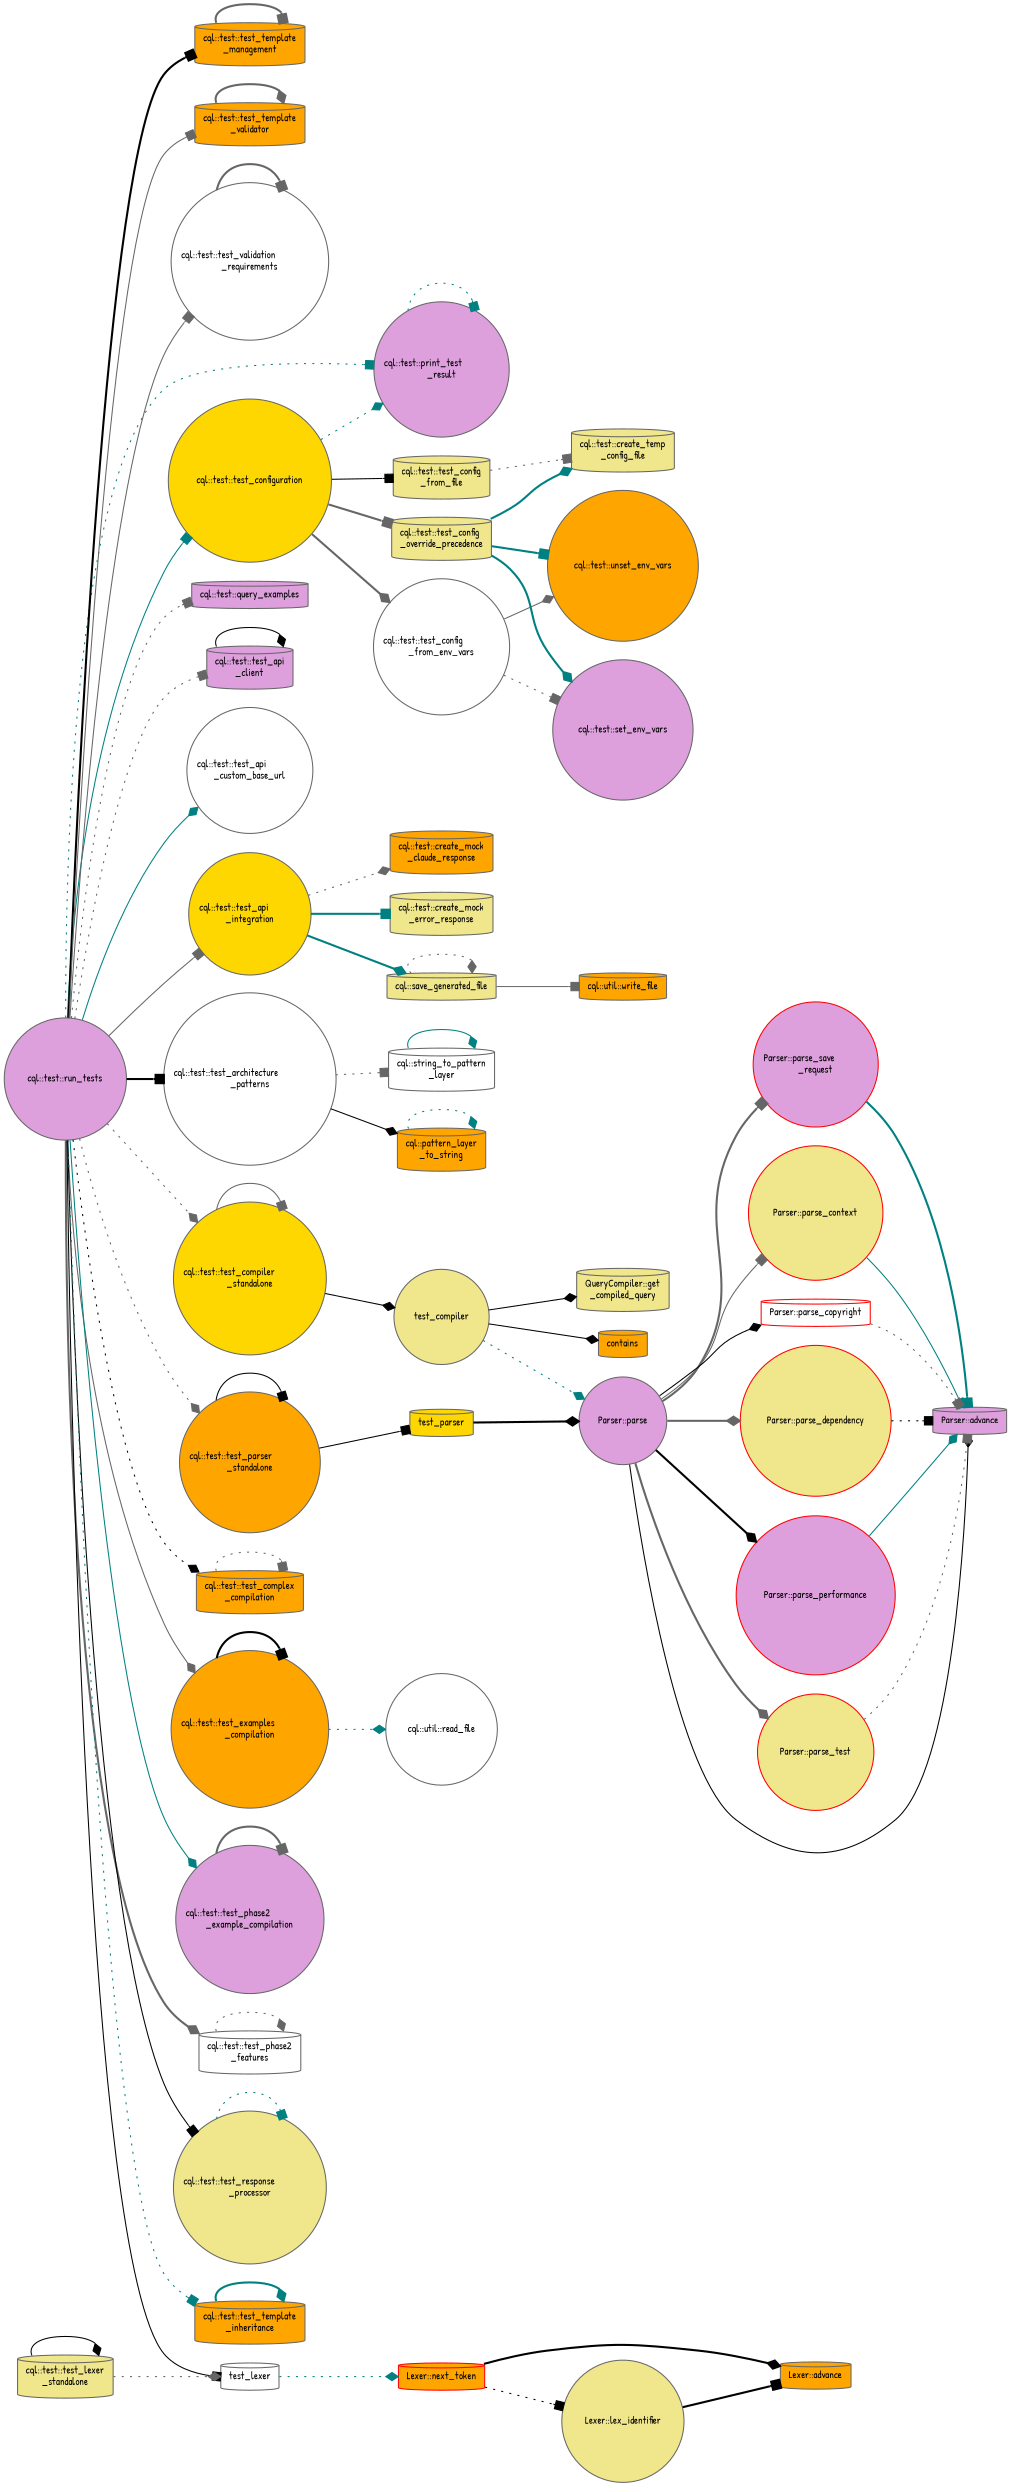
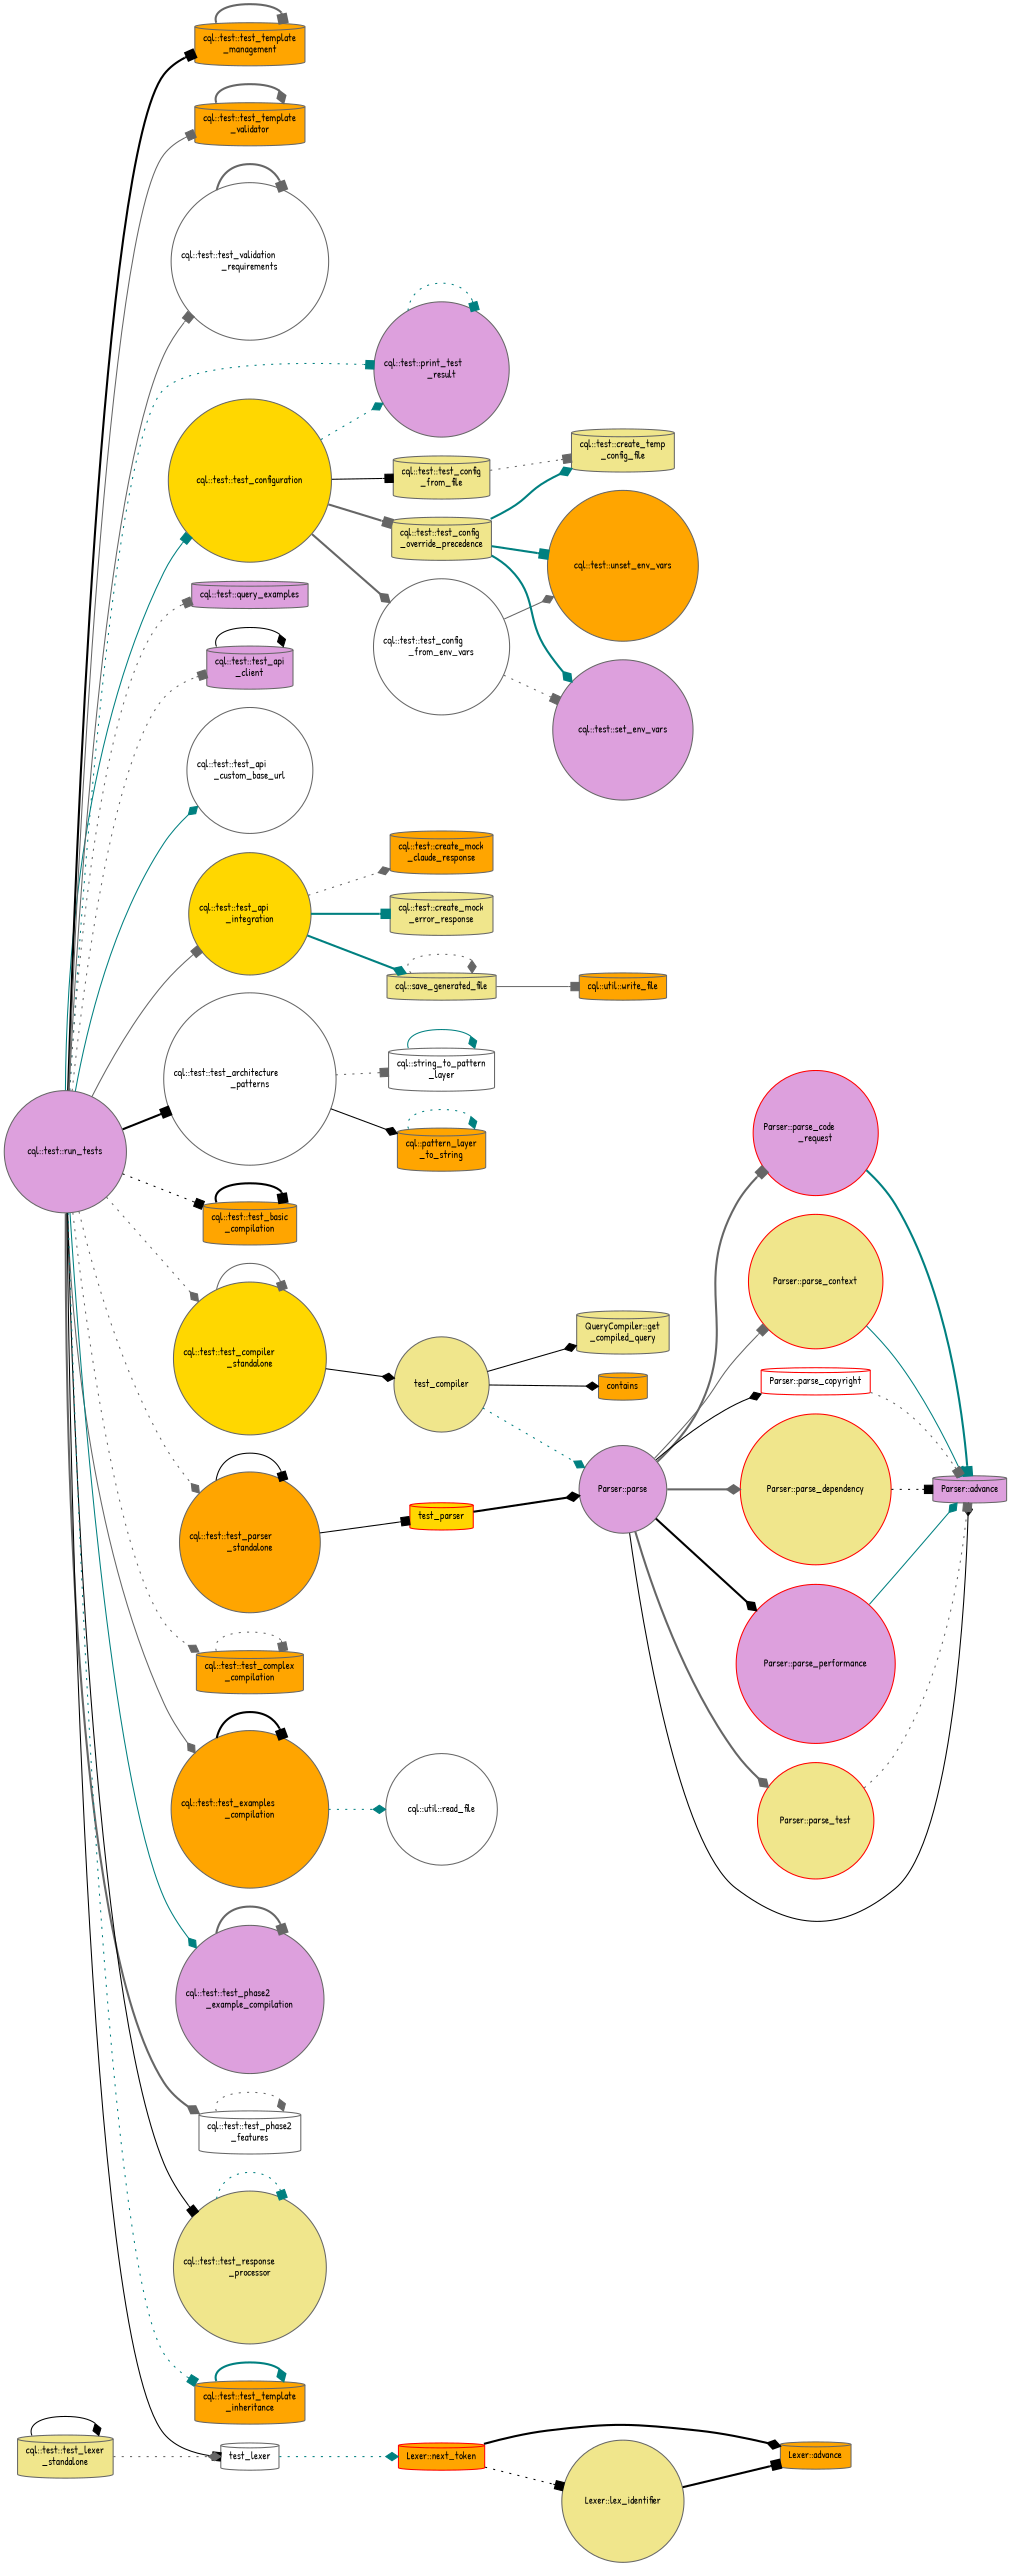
(816, 1064) -> (816, 1133)
none -> (250, 1223)
(107, 1361) -> (106, 1438)
(442, 1423) -> (442, 1516)
